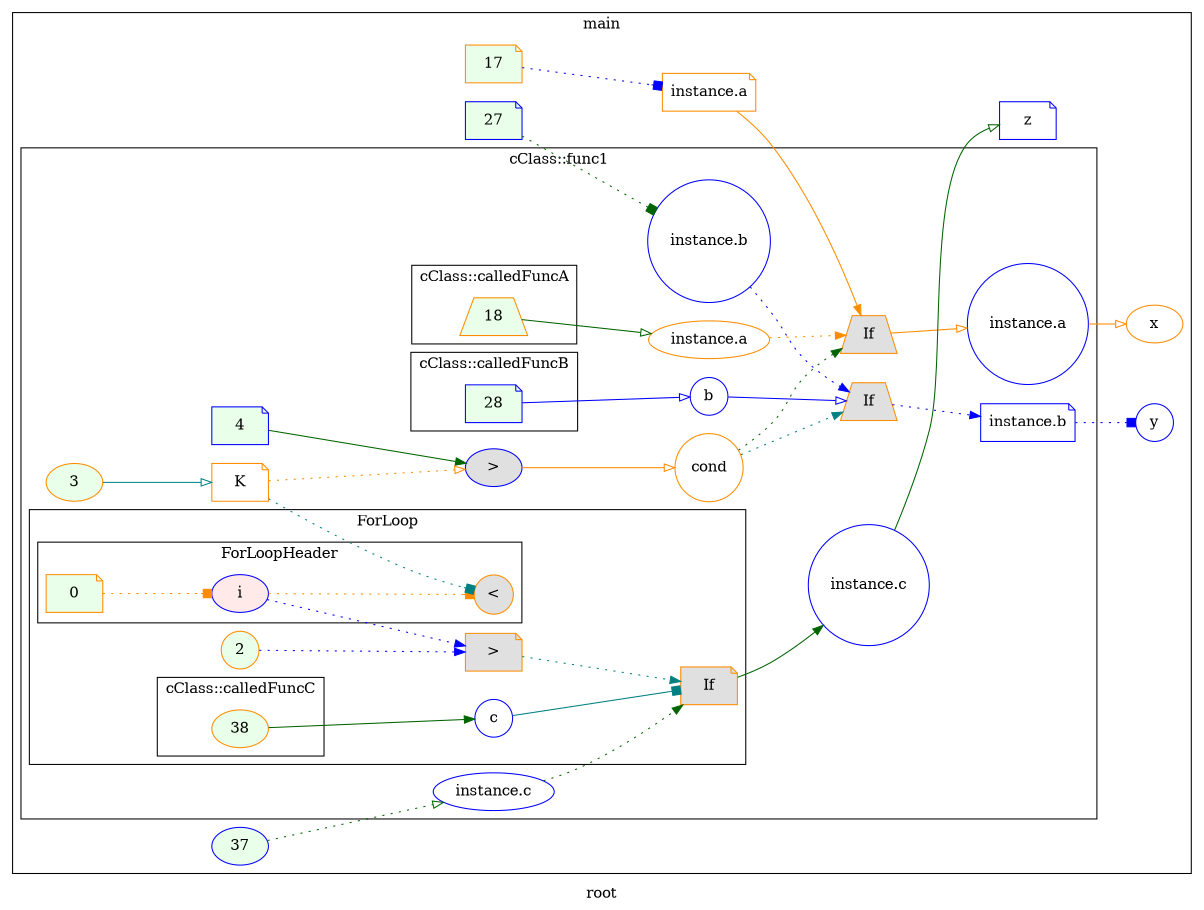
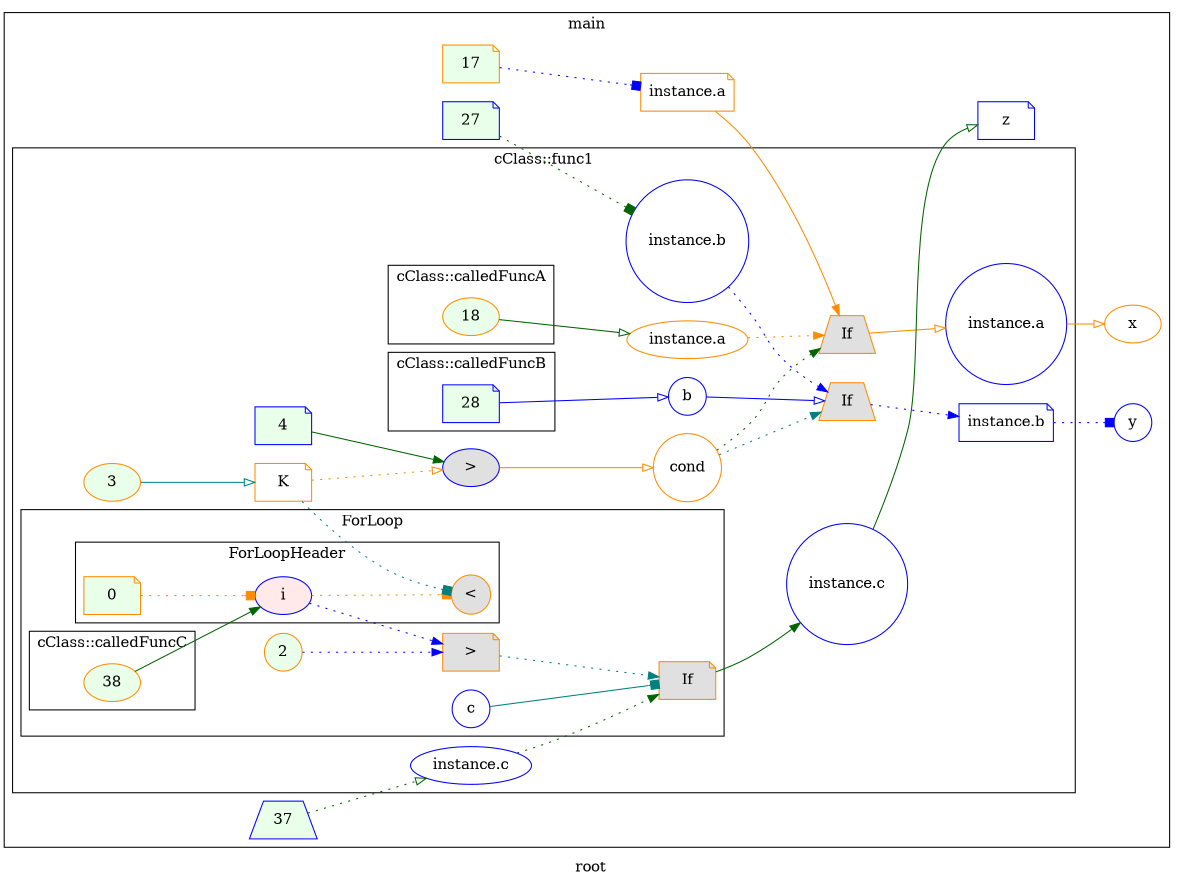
(494, 317) -> (471, 317)
(366, 724) -> (187, 645)
(240, 846) -> (283, 820)
